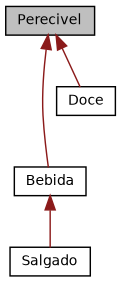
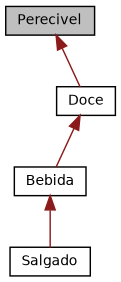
(43, 108) -> (65, 148)
